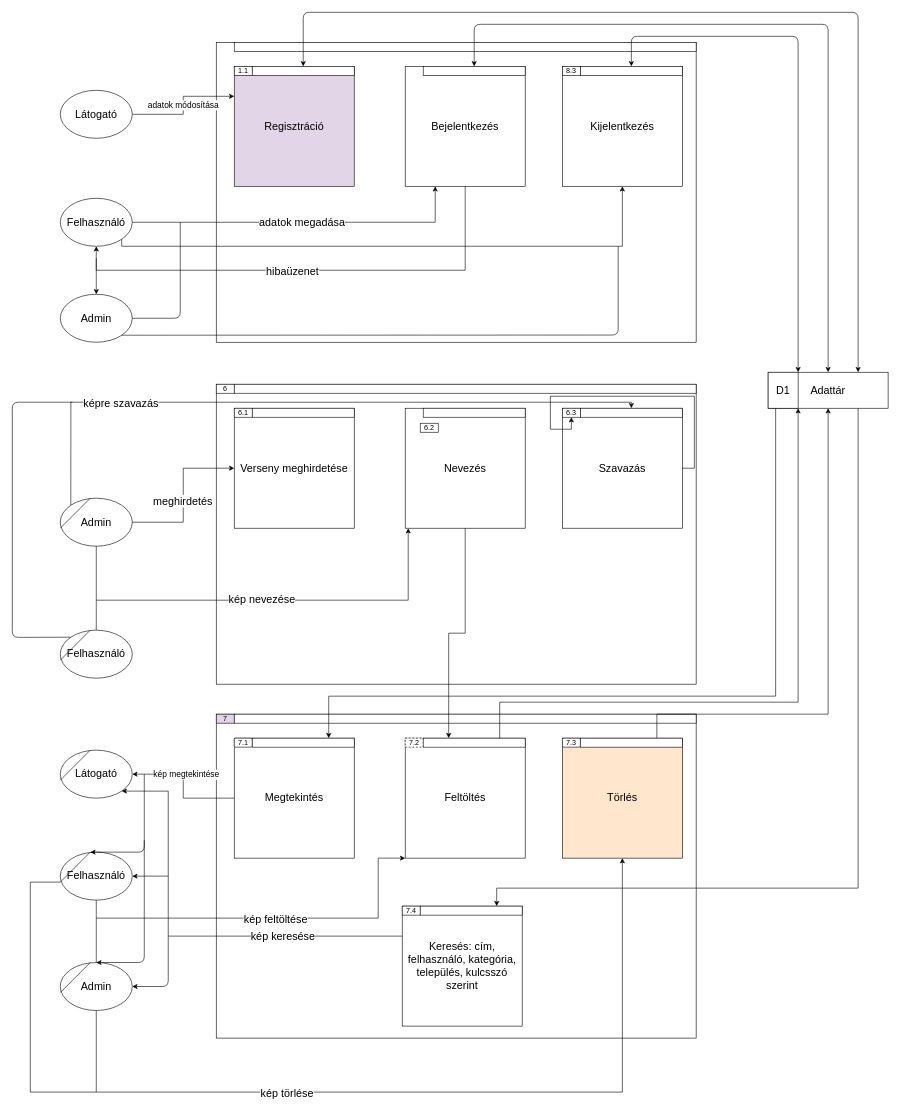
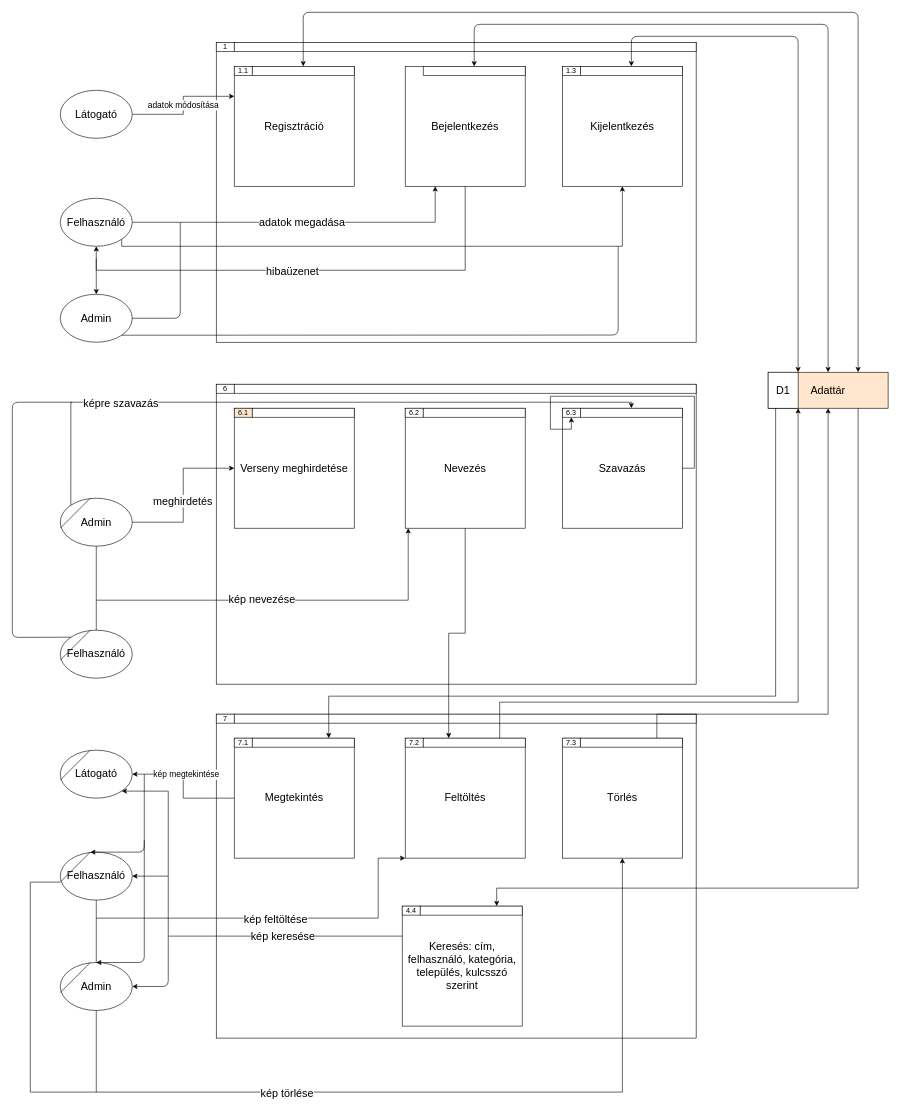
none -> (225, 47)
(572, 71) -> (572, 71)
(294, 126) -> (294, 126)
(828, 390) -> (828, 390)
(243, 413) -> (243, 413)
(429, 428) -> (414, 413)
(225, 719) -> (225, 719)
(243, 743) -> (243, 743)
(414, 743) -> (414, 743)
(623, 798) -> (623, 798)
(411, 911) -> (411, 911)
